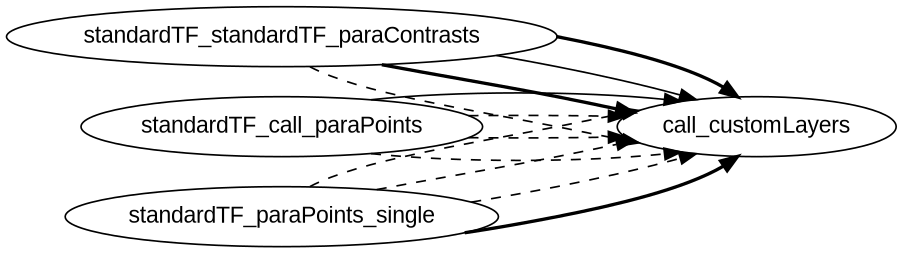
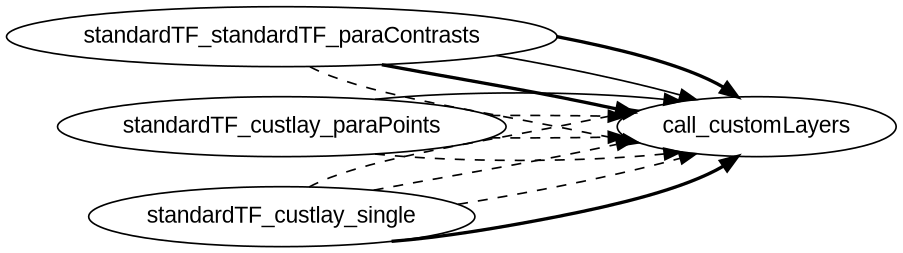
(282, 127) -> (282, 127)
(282, 217) -> (282, 217)
